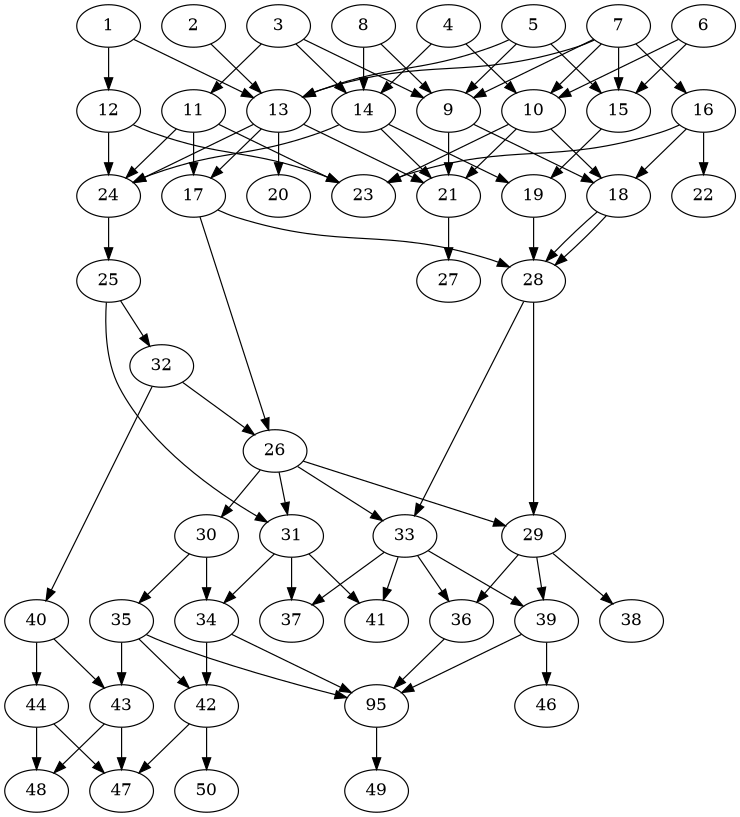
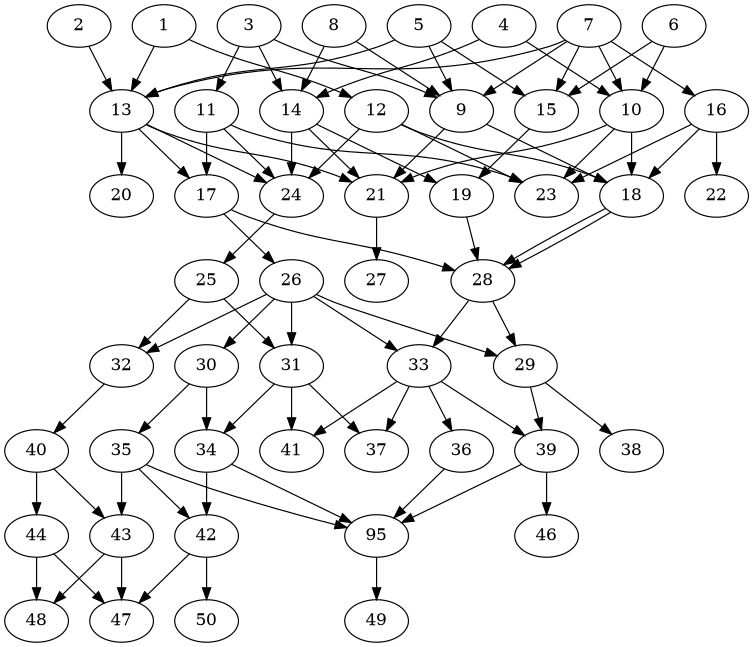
none -> (483, 150)
(214, 405) -> (212, 321)
(502, 574) -> none
